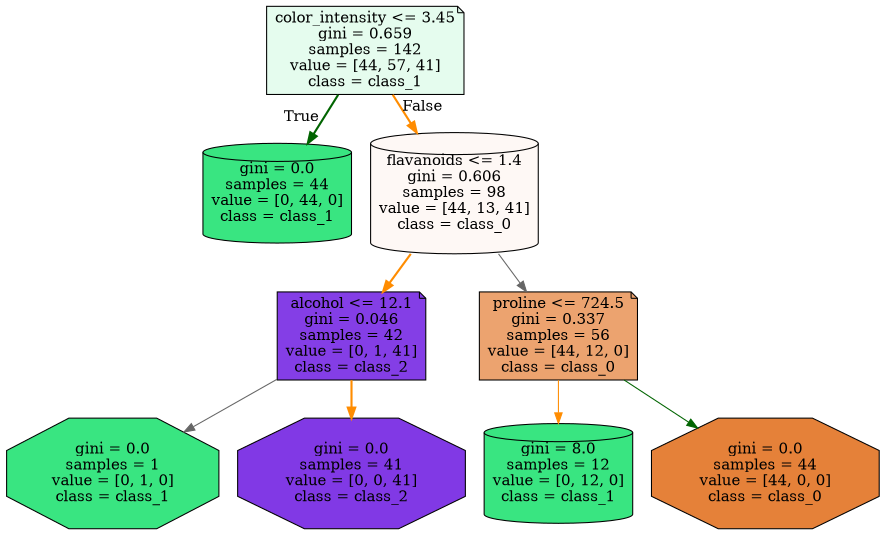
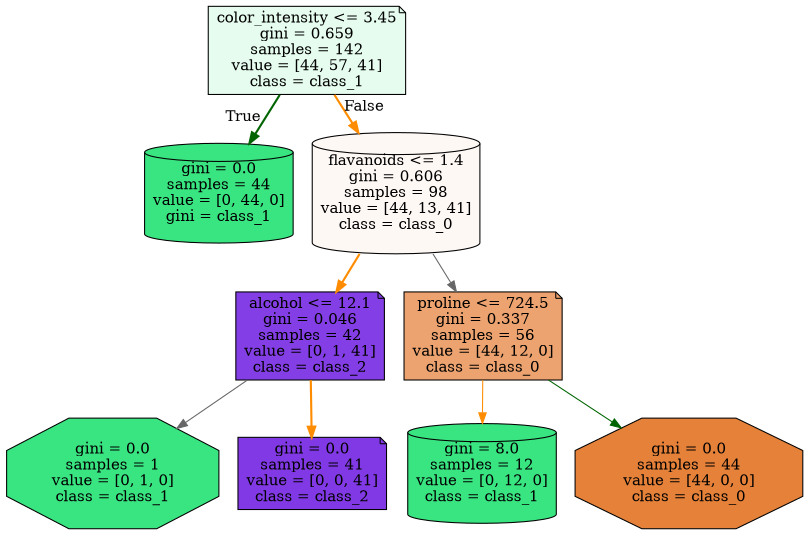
(277, 193) -> (219, 193)
(352, 473) -> (312, 473)
